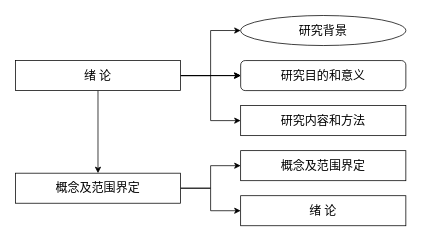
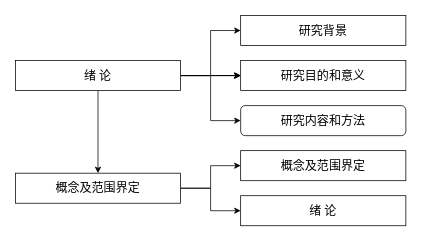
(323, 30) -> (323, 30)
(323, 75) -> (323, 75)
(323, 120) -> (323, 120)
